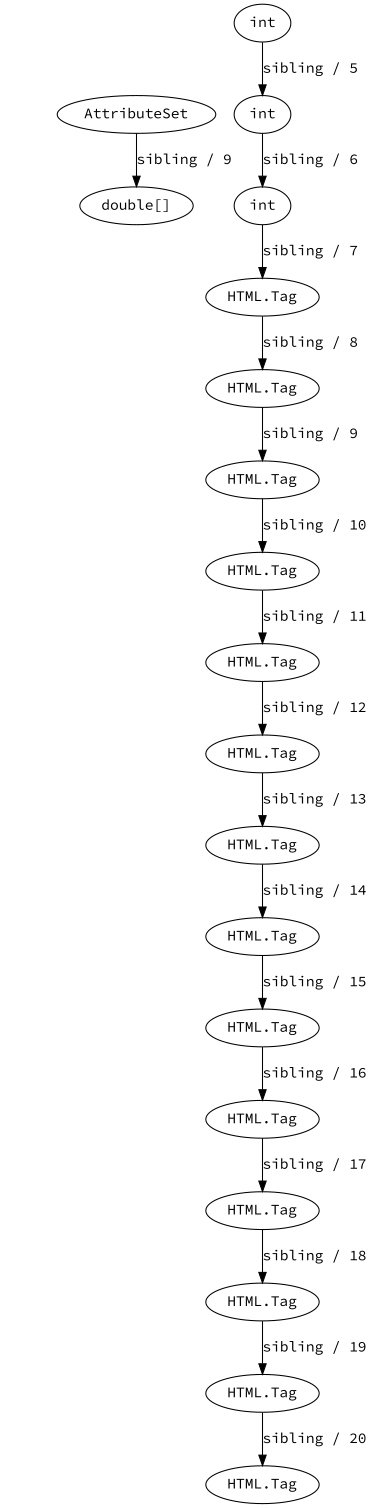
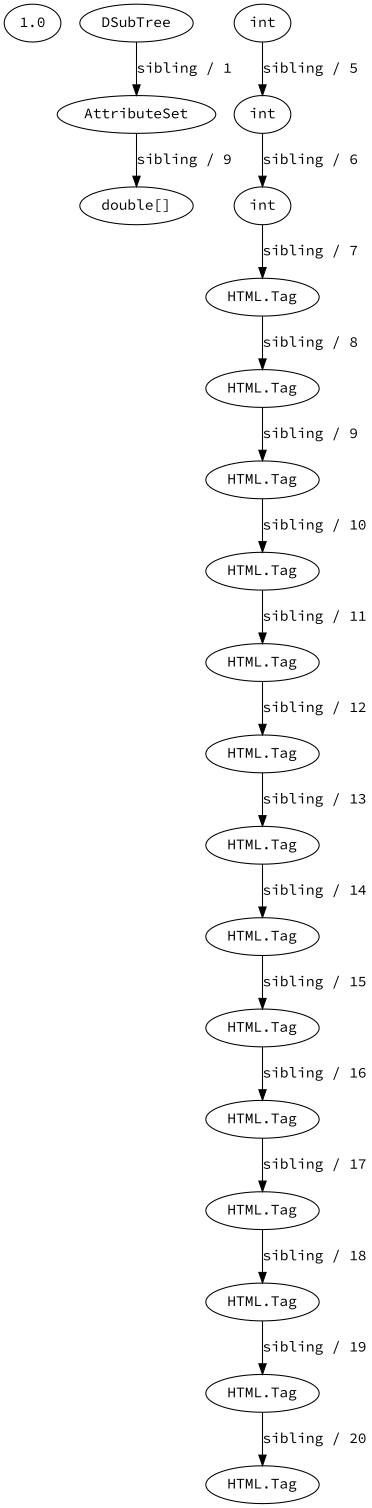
none -> (33, 23)
none -> (136, 23)
